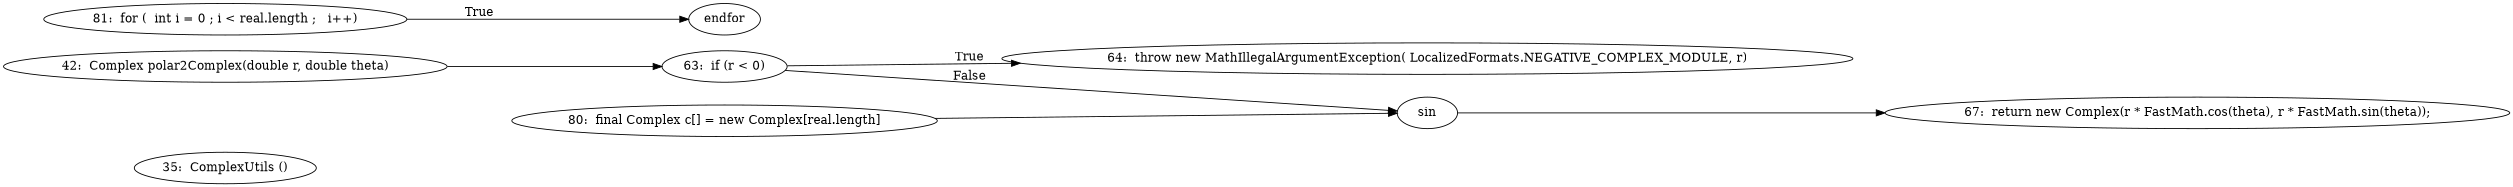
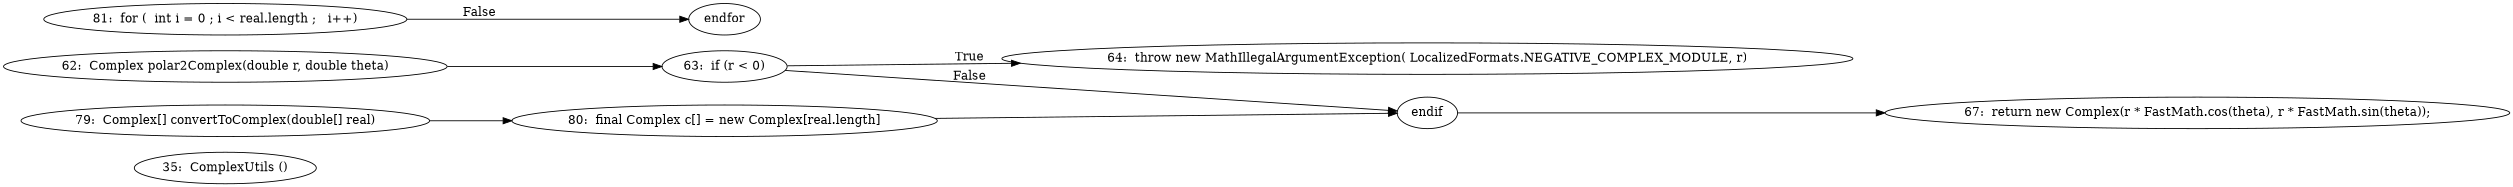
(480, 13) -> (480, 13)
(225, 66) -> (225, 66)
(1427, 113) -> (1427, 113)
none -> (225, 121)
